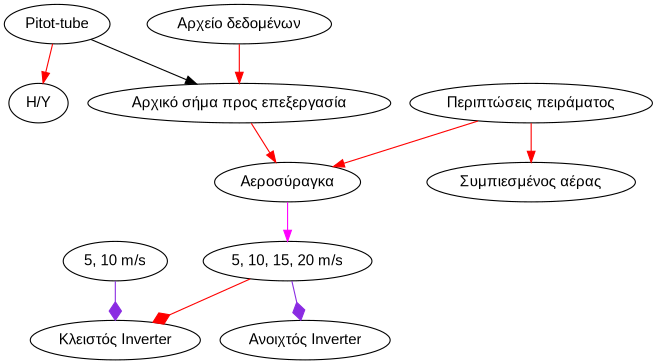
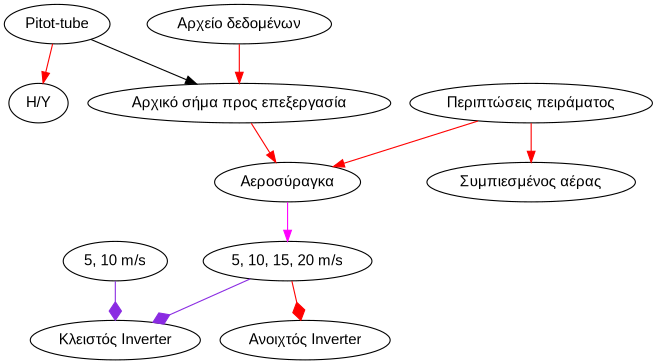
(294, 292) -> (294, 292)
(210, 297) -> (210, 297)
